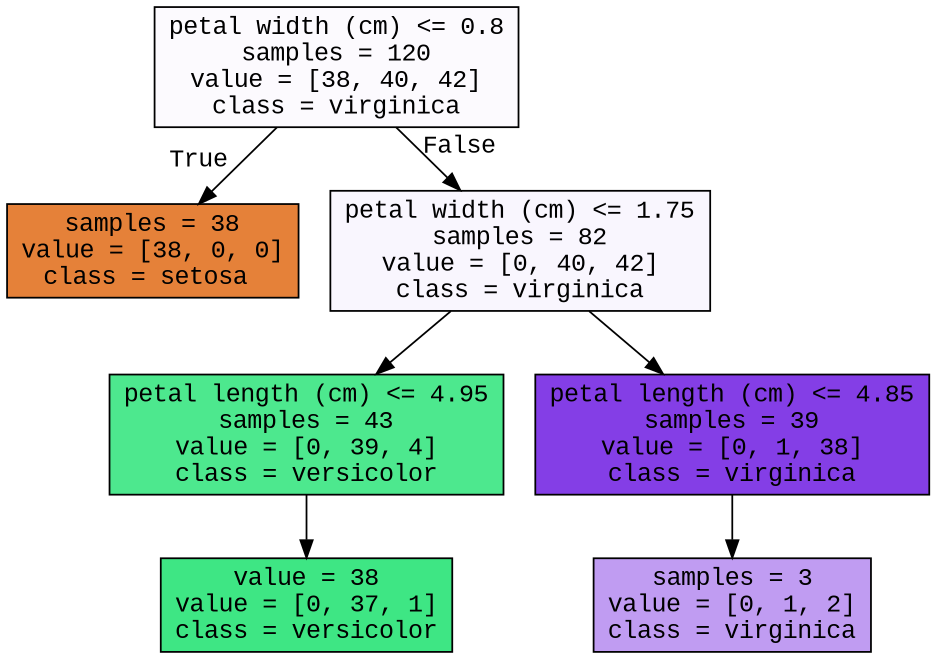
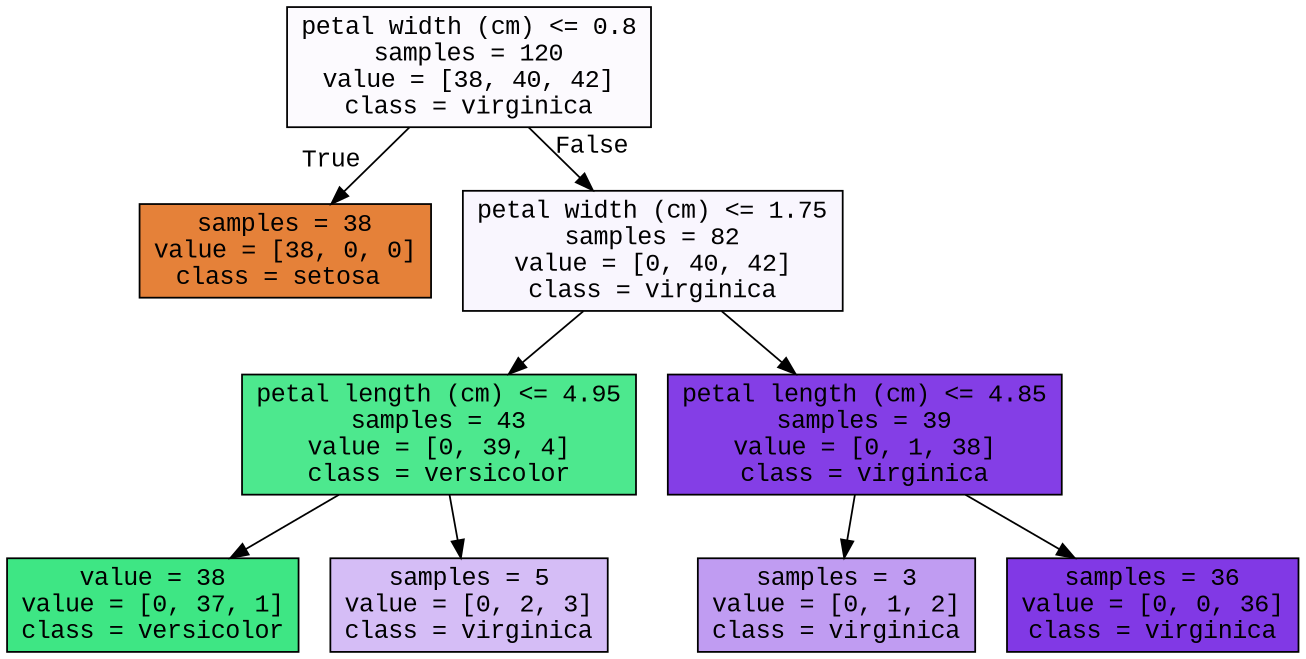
none -> (469, 605)
none -> (1153, 605)
